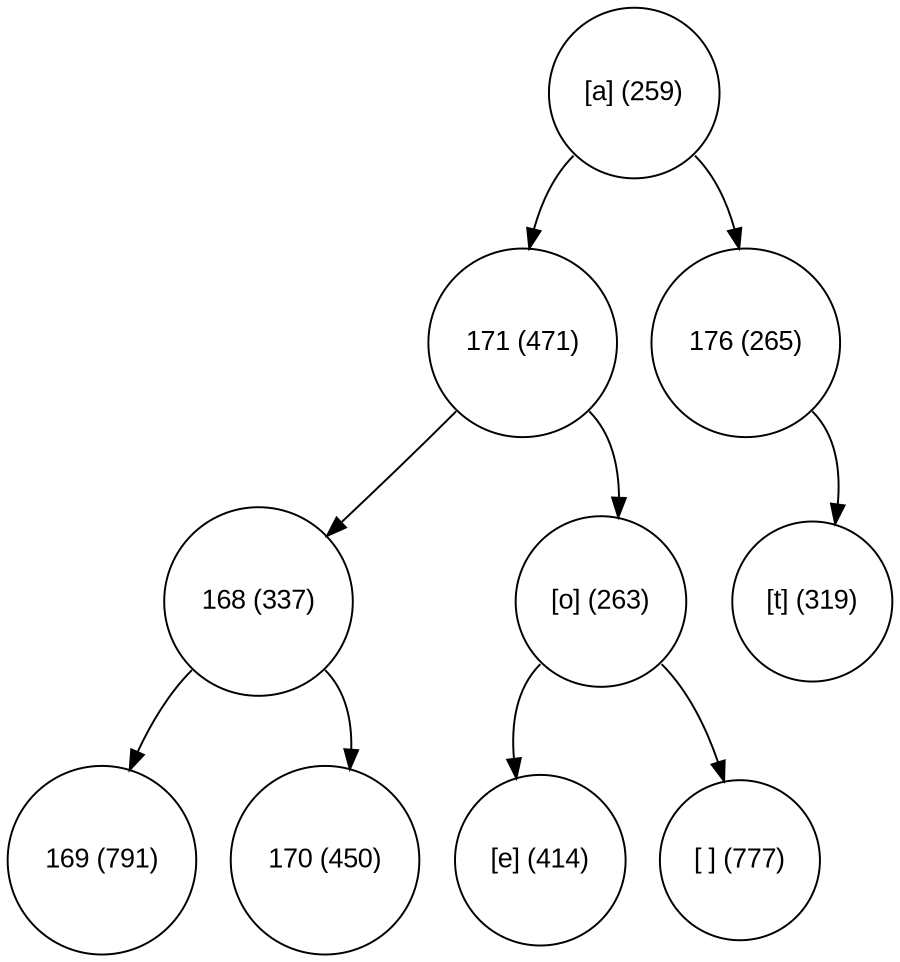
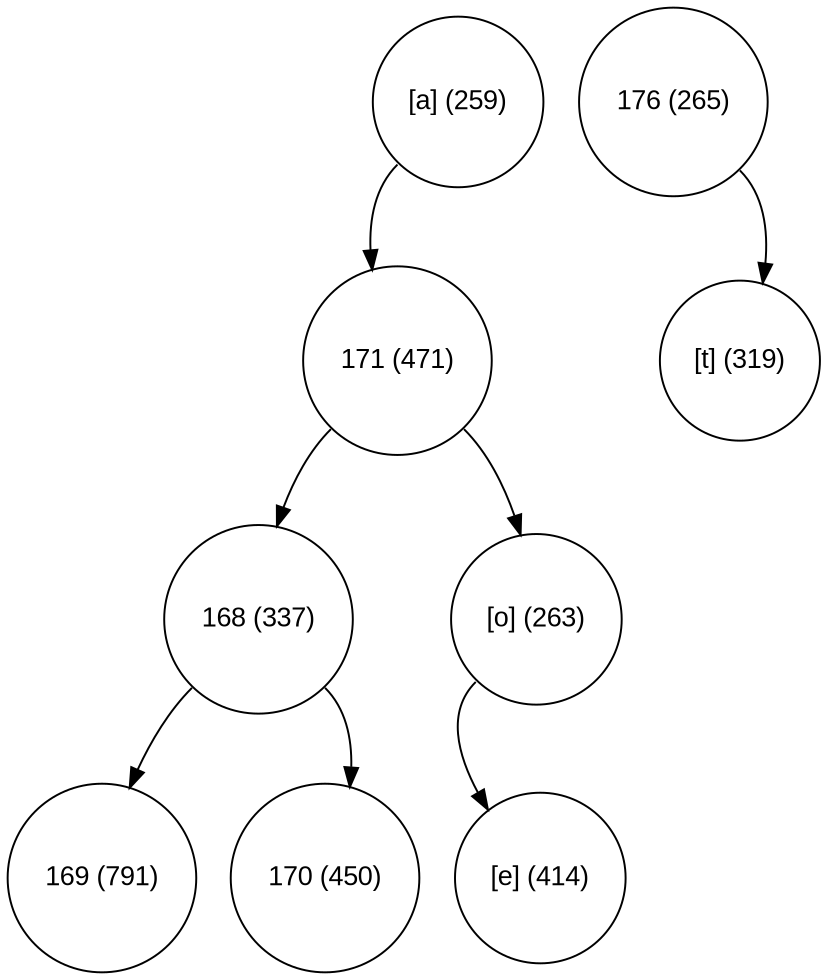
(719, 190) -> none
(740, 860) -> none
